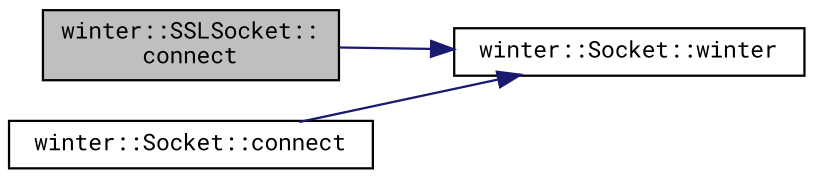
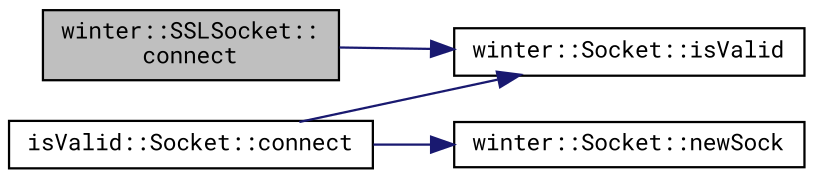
(629, 52) -> (629, 52)
(191, 145) -> (191, 145)
none -> (629, 145)
